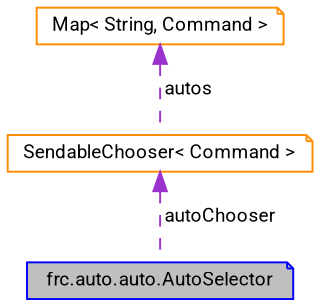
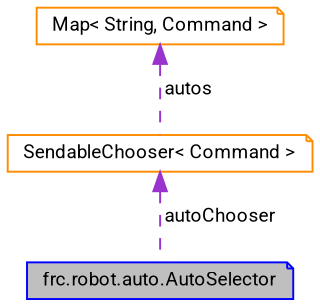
(160, 281) -> (160, 281)
